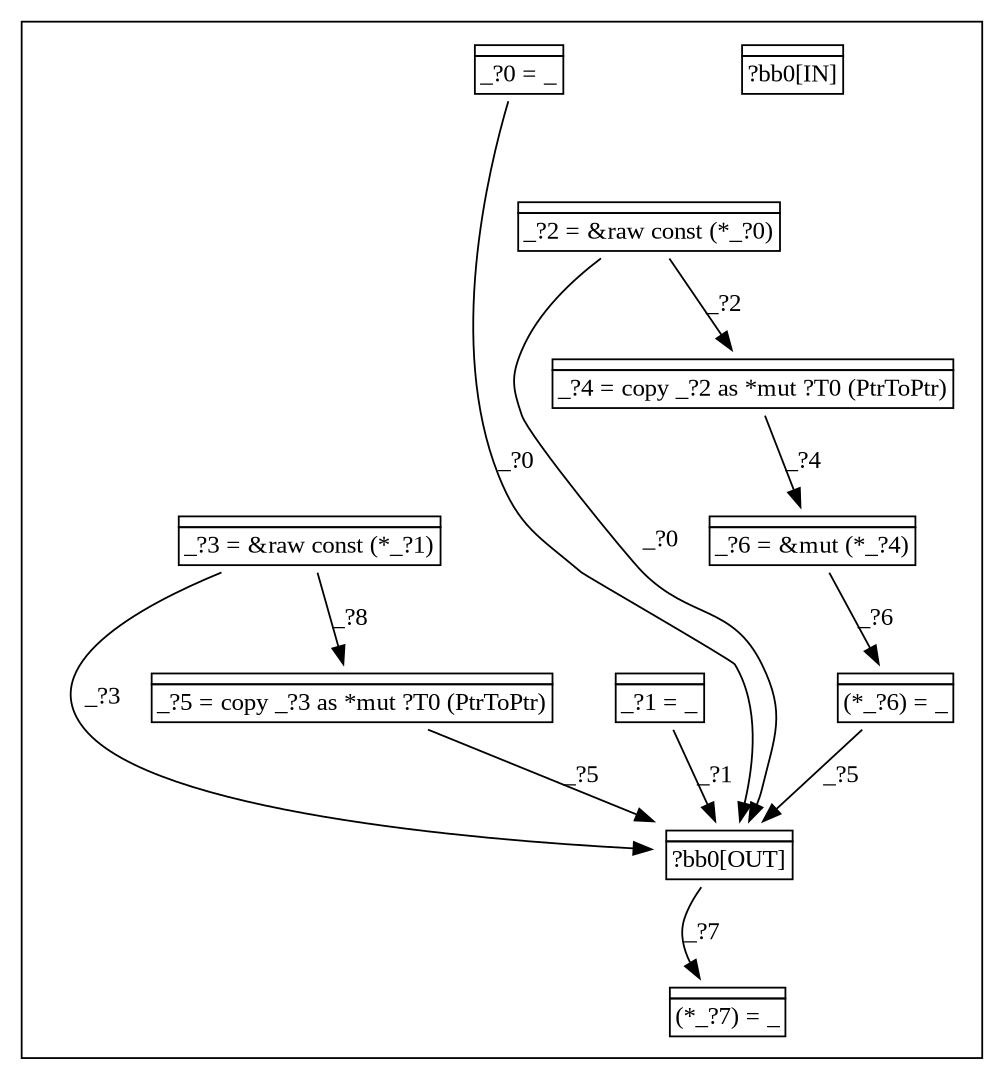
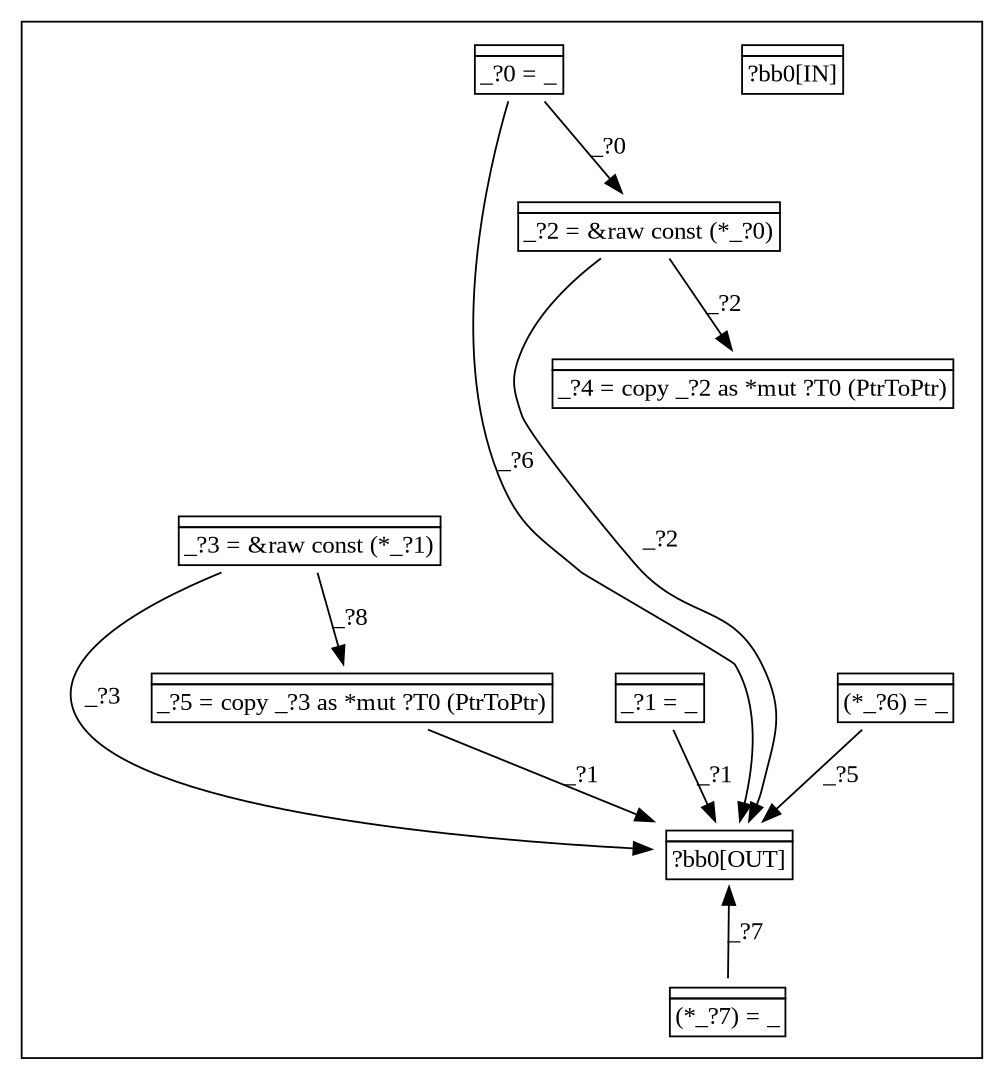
none -> (577, 140)
(516, 461) -> (516, 461)
(661, 540) -> (661, 540)
(812, 540) -> none
(581, 775) -> (581, 775)
(683, 923) -> (728, 942)
